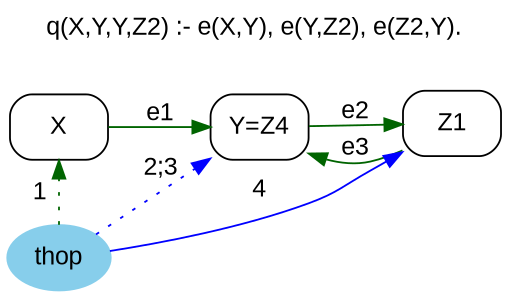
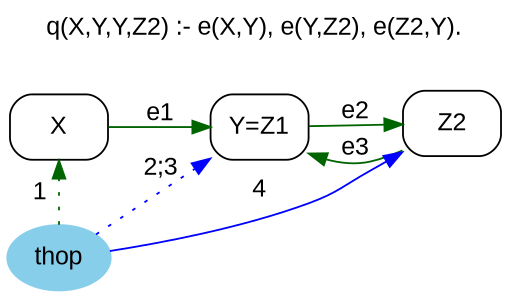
(452, 123) -> (452, 123)
(260, 127) -> (260, 127)
